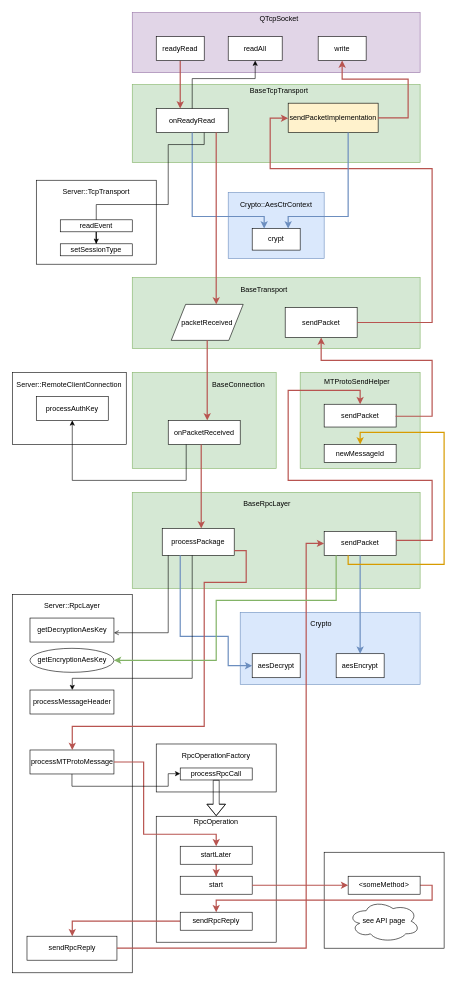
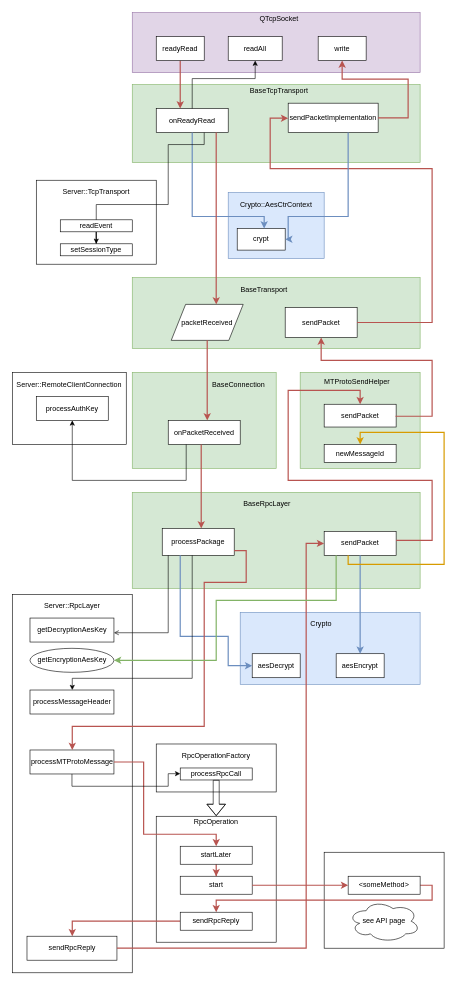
(333, 118) -> (333, 118)
(276, 239) -> (261, 239)
